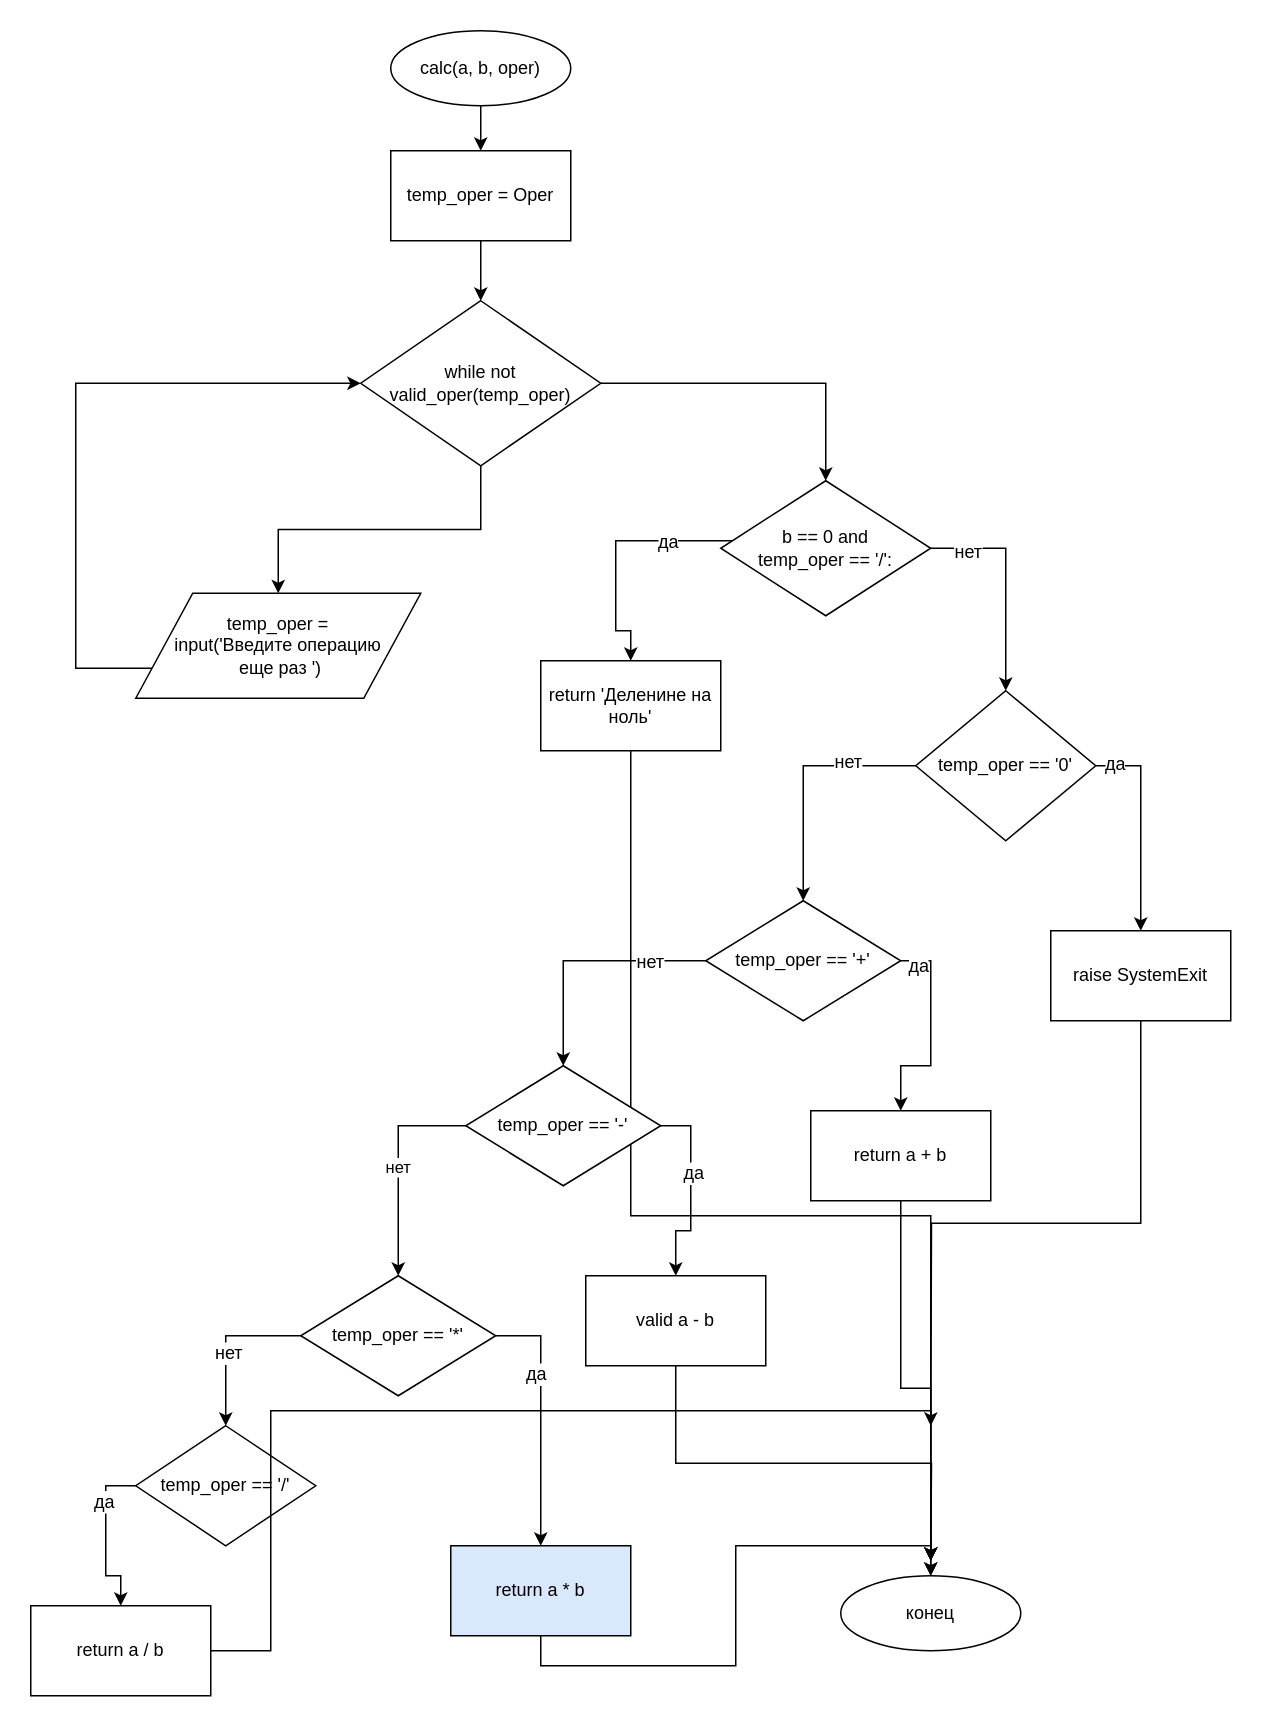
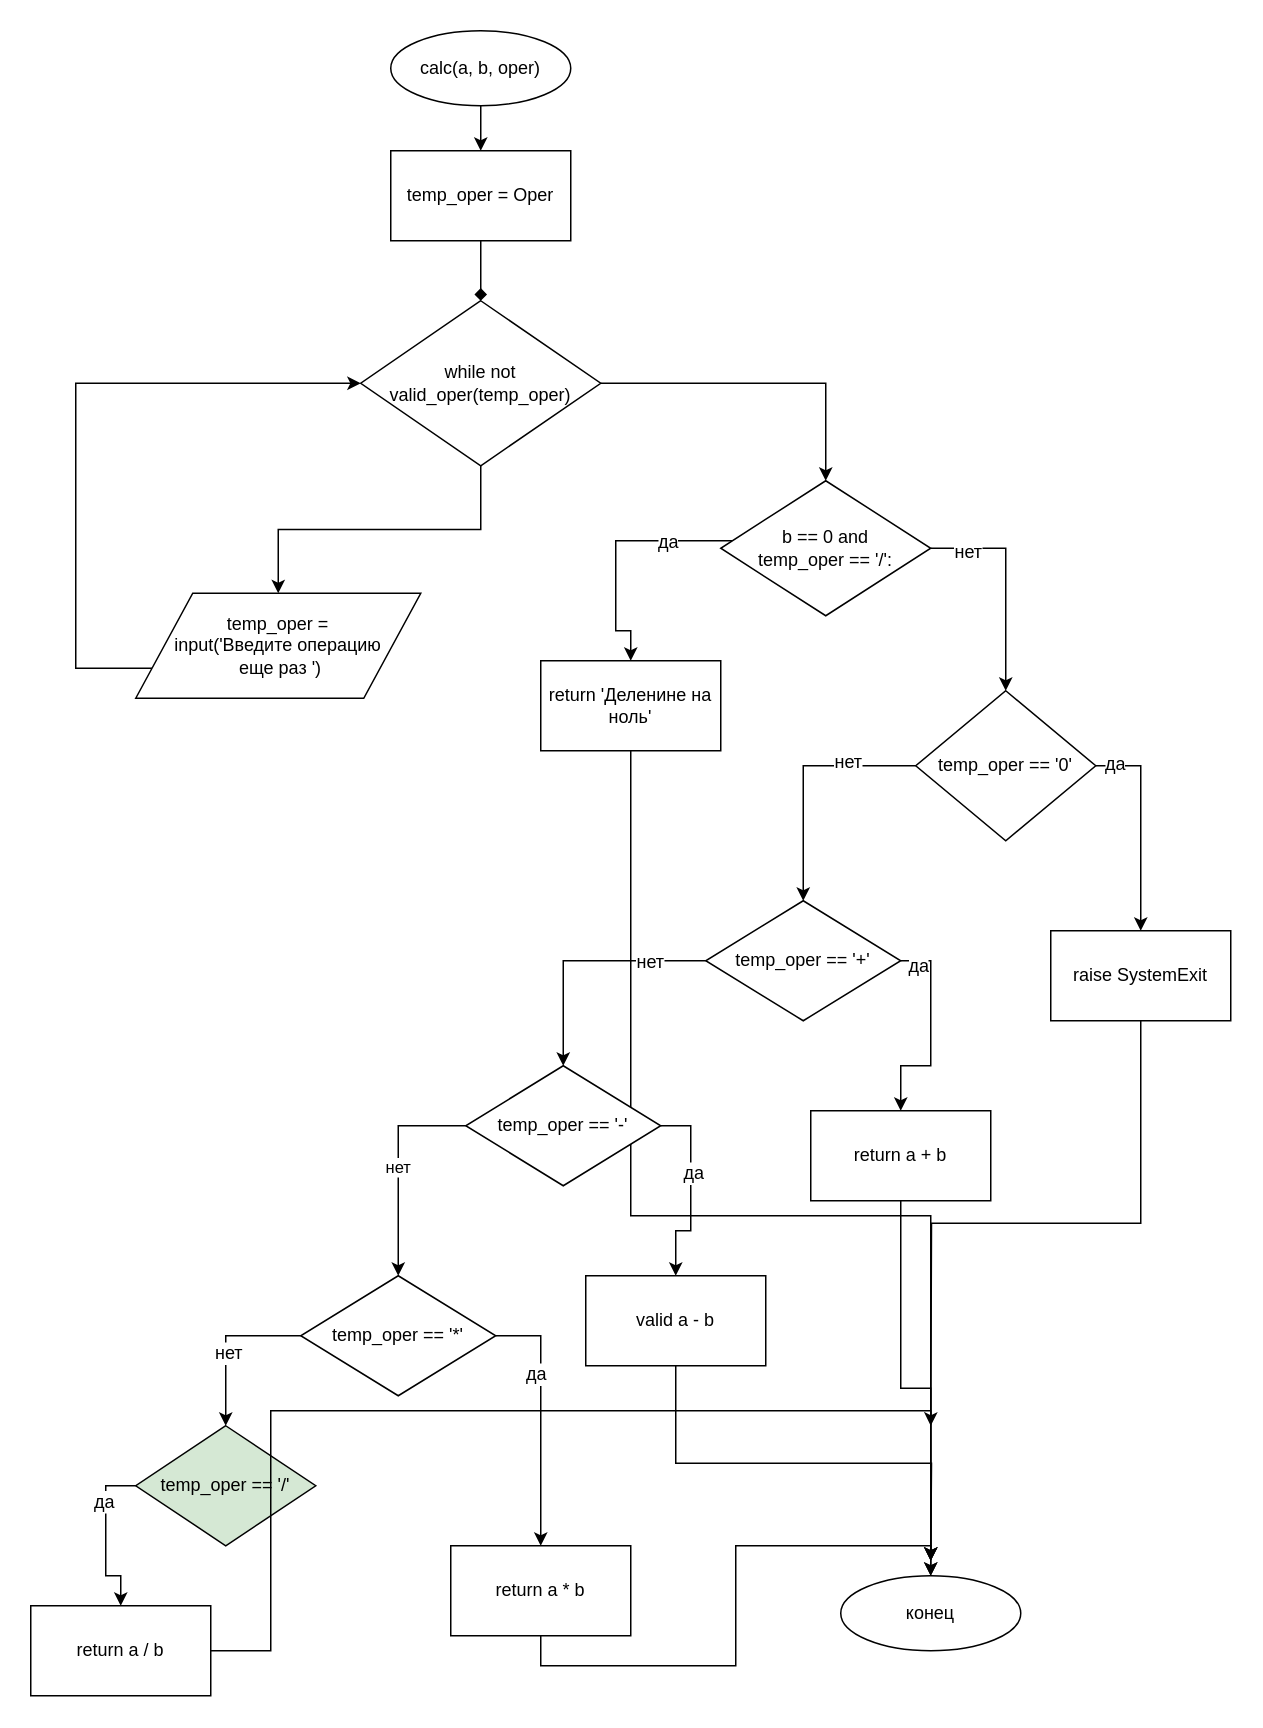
(481, 289) -> (481, 288)
(226, 1486) -> (226, 1486)
(541, 1591) -> (541, 1591)
